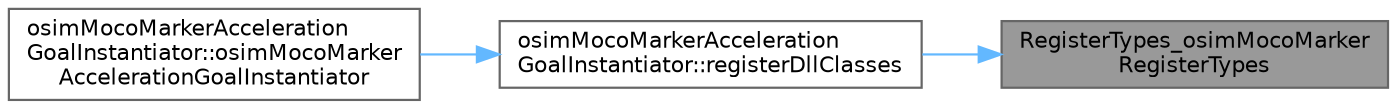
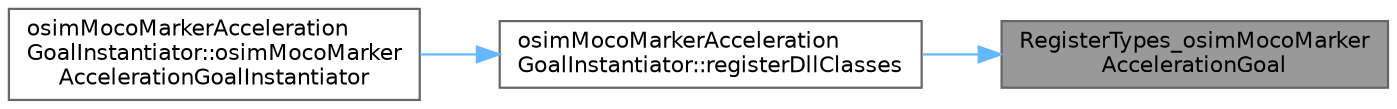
(1195, 54) -> (1195, 54)
